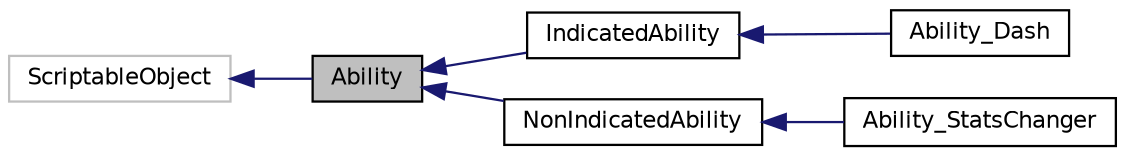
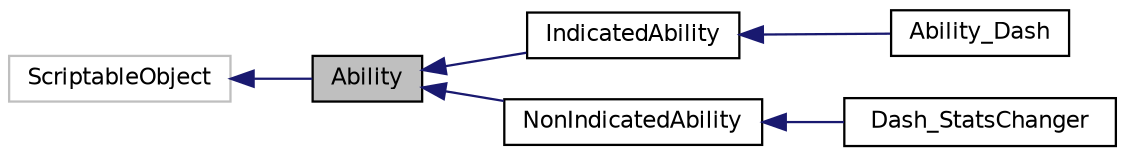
(980, 122) -> (980, 122)
